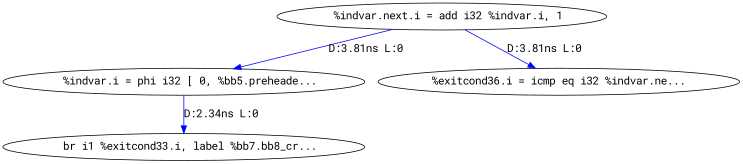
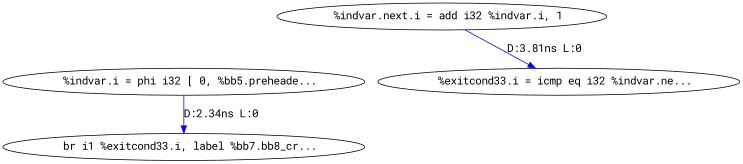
(317, 48) -> none
(559, 82) -> (559, 82)
